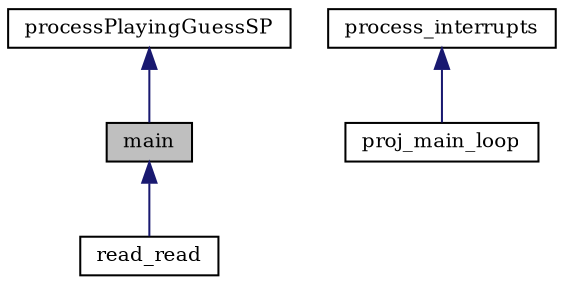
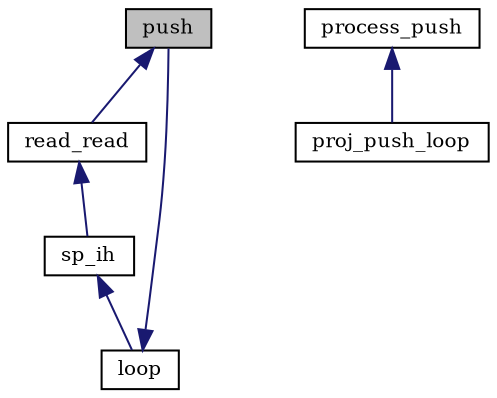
(149, 28) -> (140, 370)
(442, 28) -> (392, 28)
(149, 142) -> (169, 28)
(442, 142) -> (392, 142)
none -> (89, 256)
